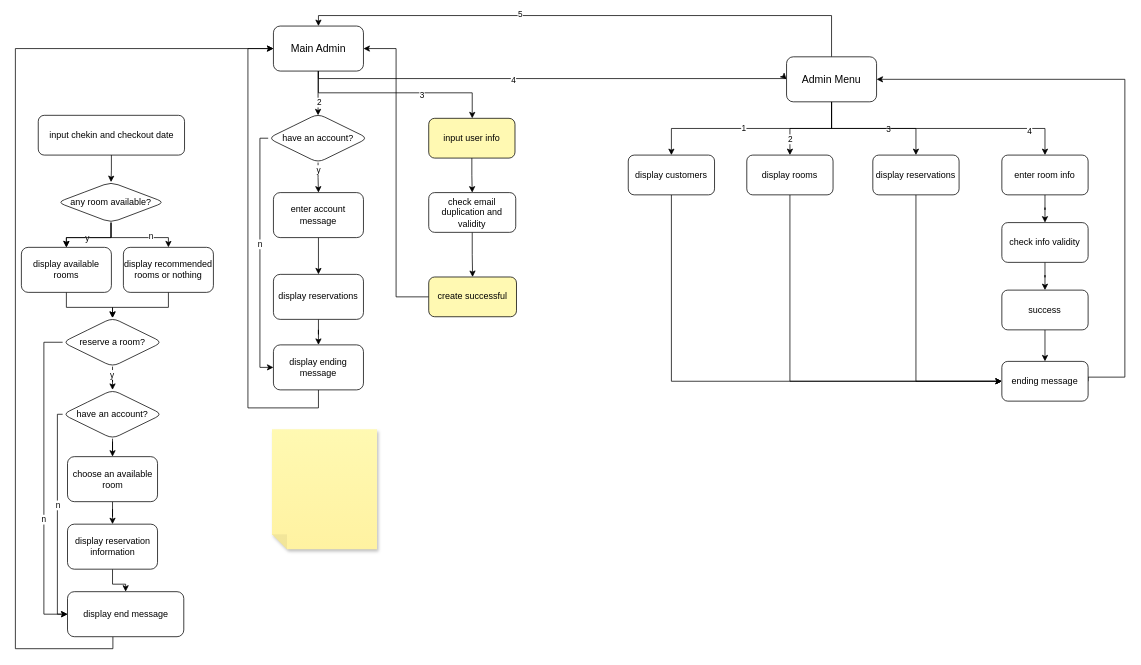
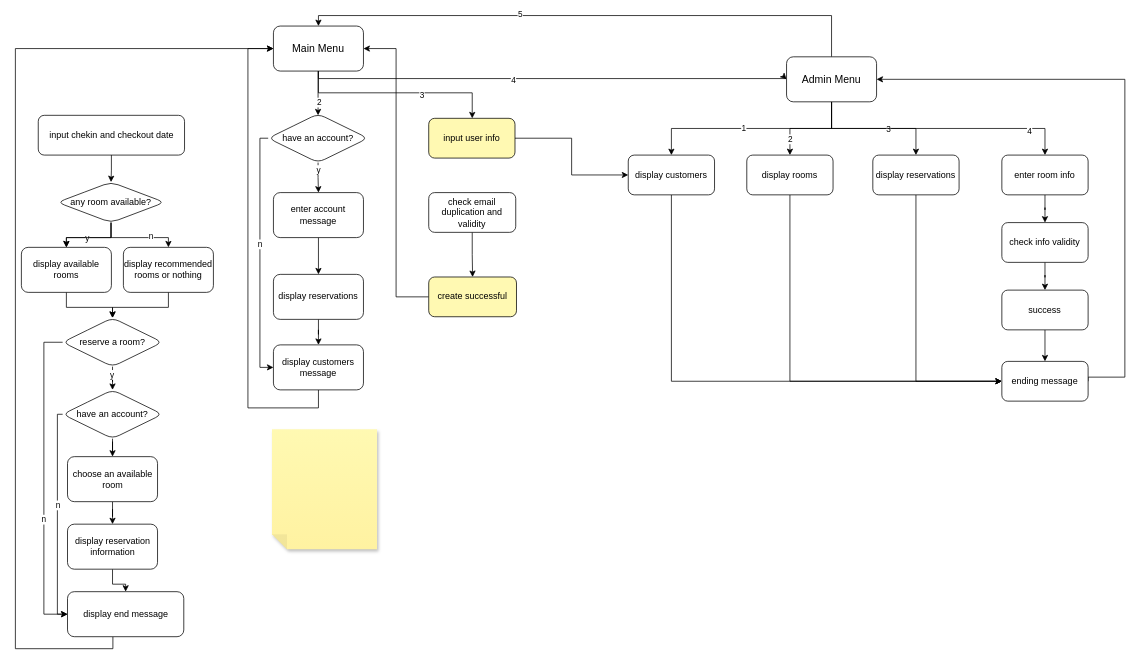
(318, 48) -> (318, 48)
(472, 186) -> (561, 138)
(318, 367) -> (318, 367)
